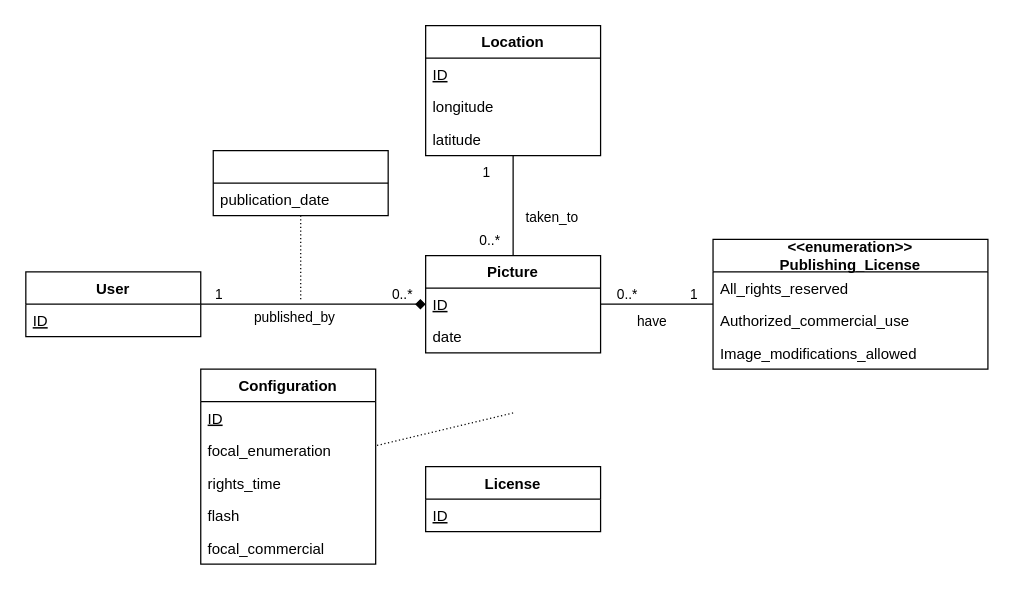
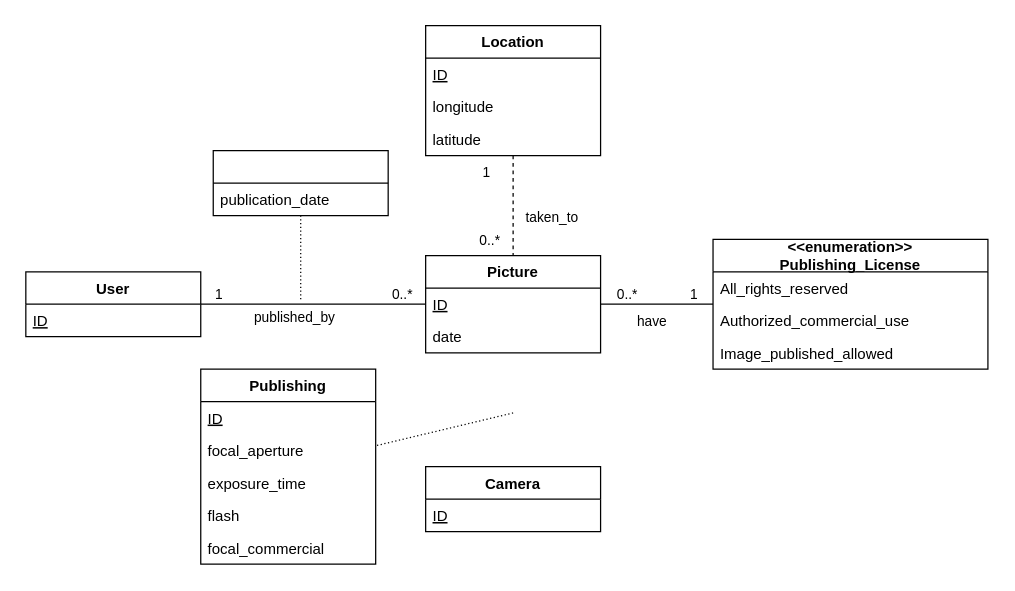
(513, 205) -> (513, 205)
(415, 304) -> (419, 304)
(824, 354) -> (809, 354)
(288, 386) -> (288, 386)
(275, 451) -> (264, 451)
(250, 484) -> (260, 484)
(513, 484) -> (513, 484)
